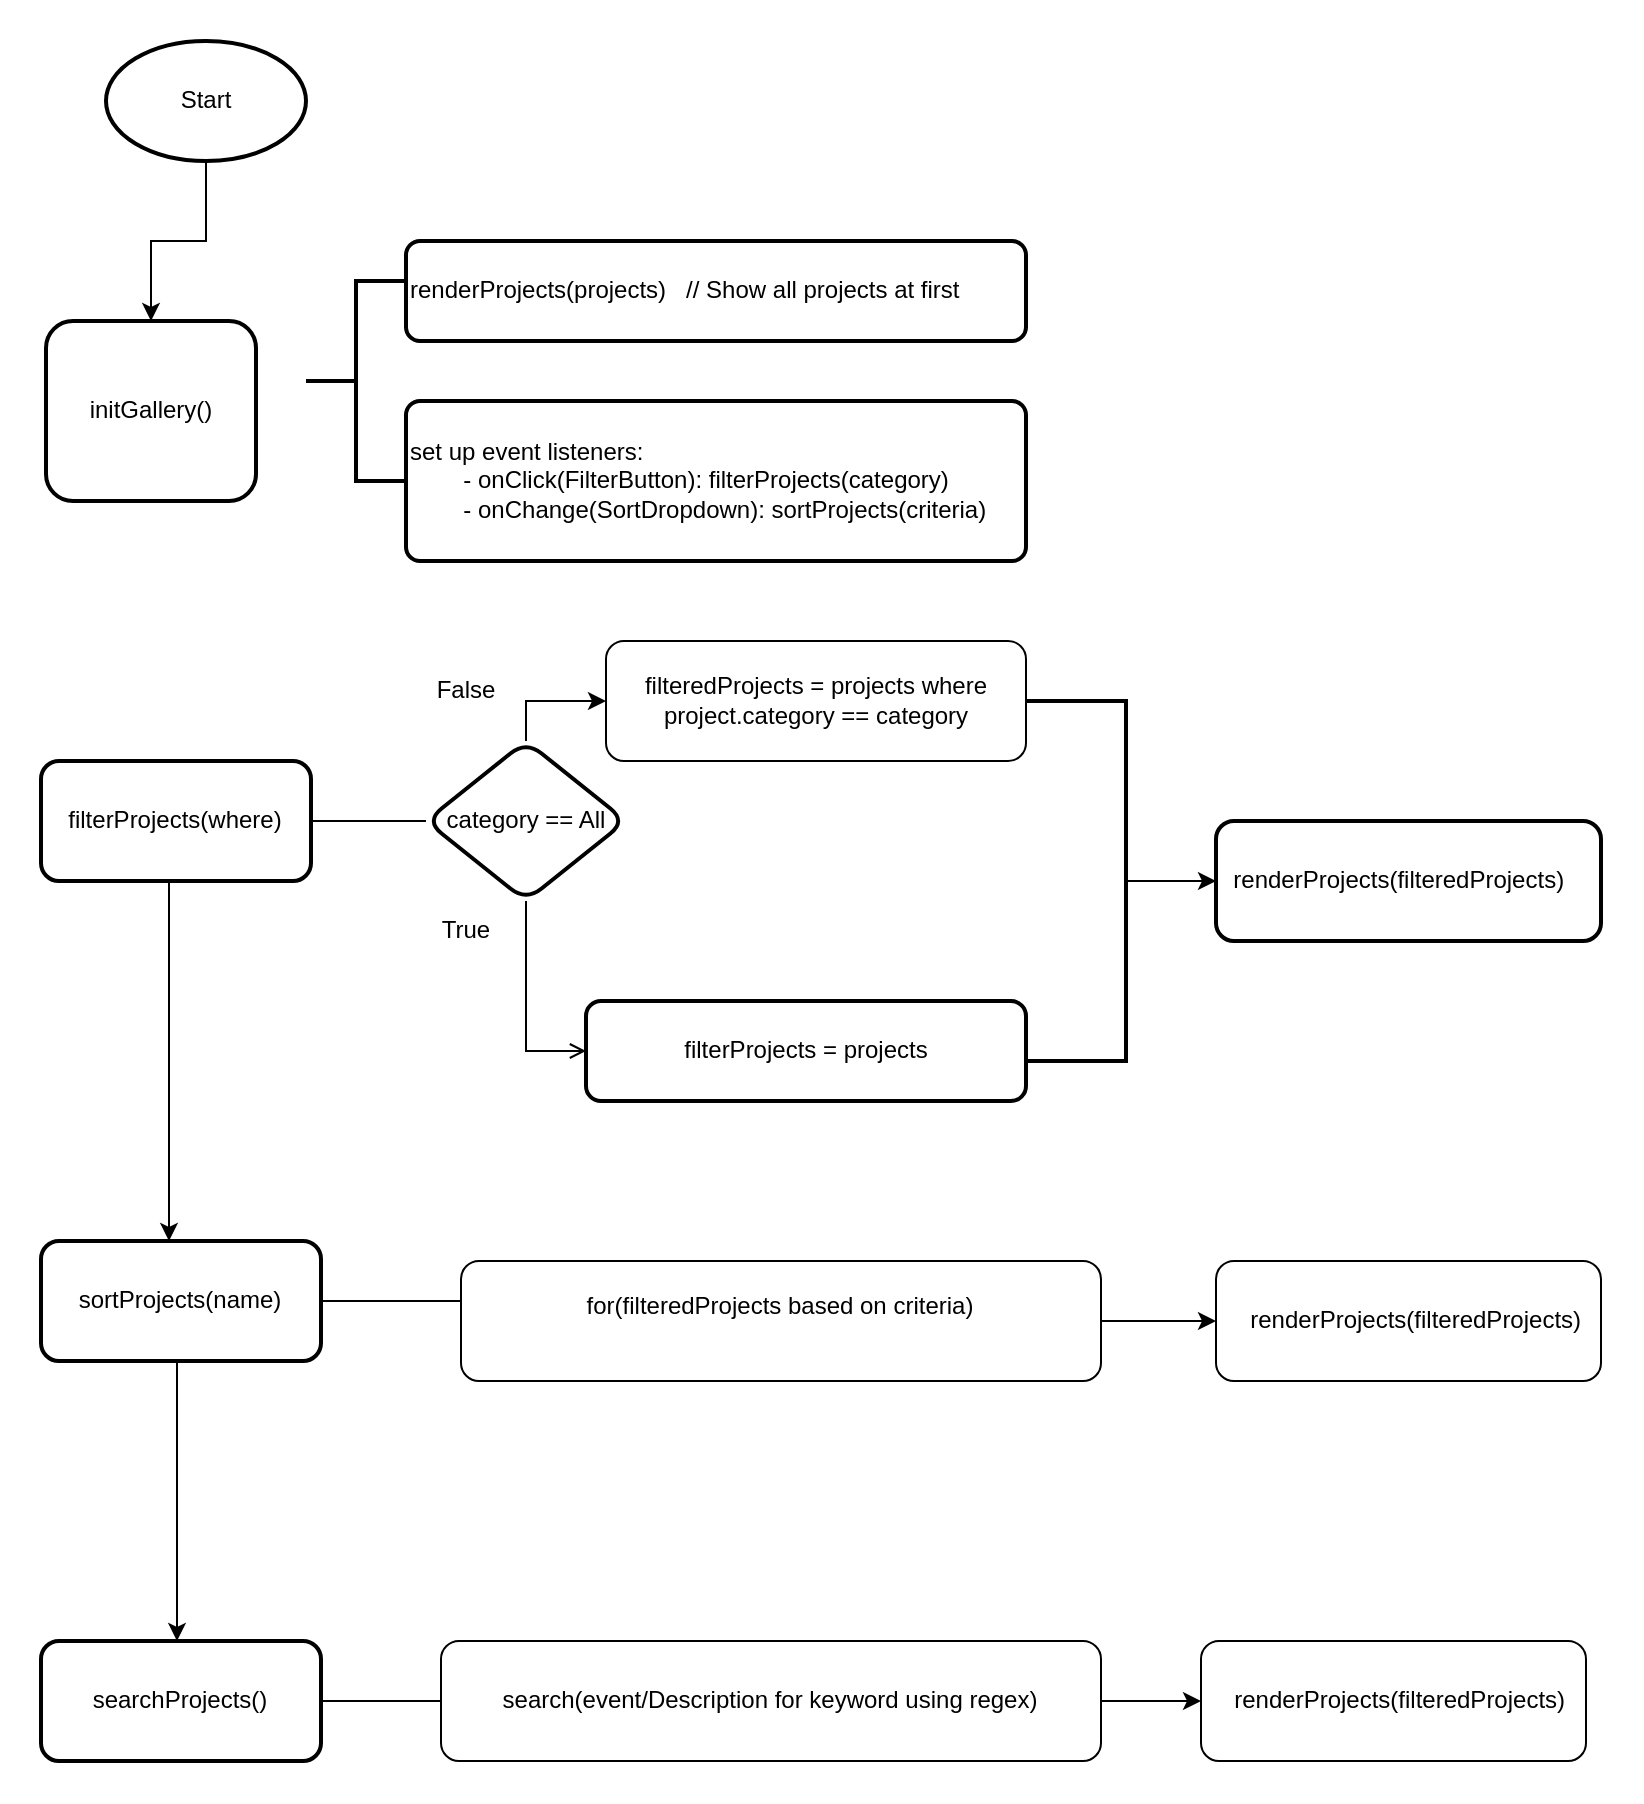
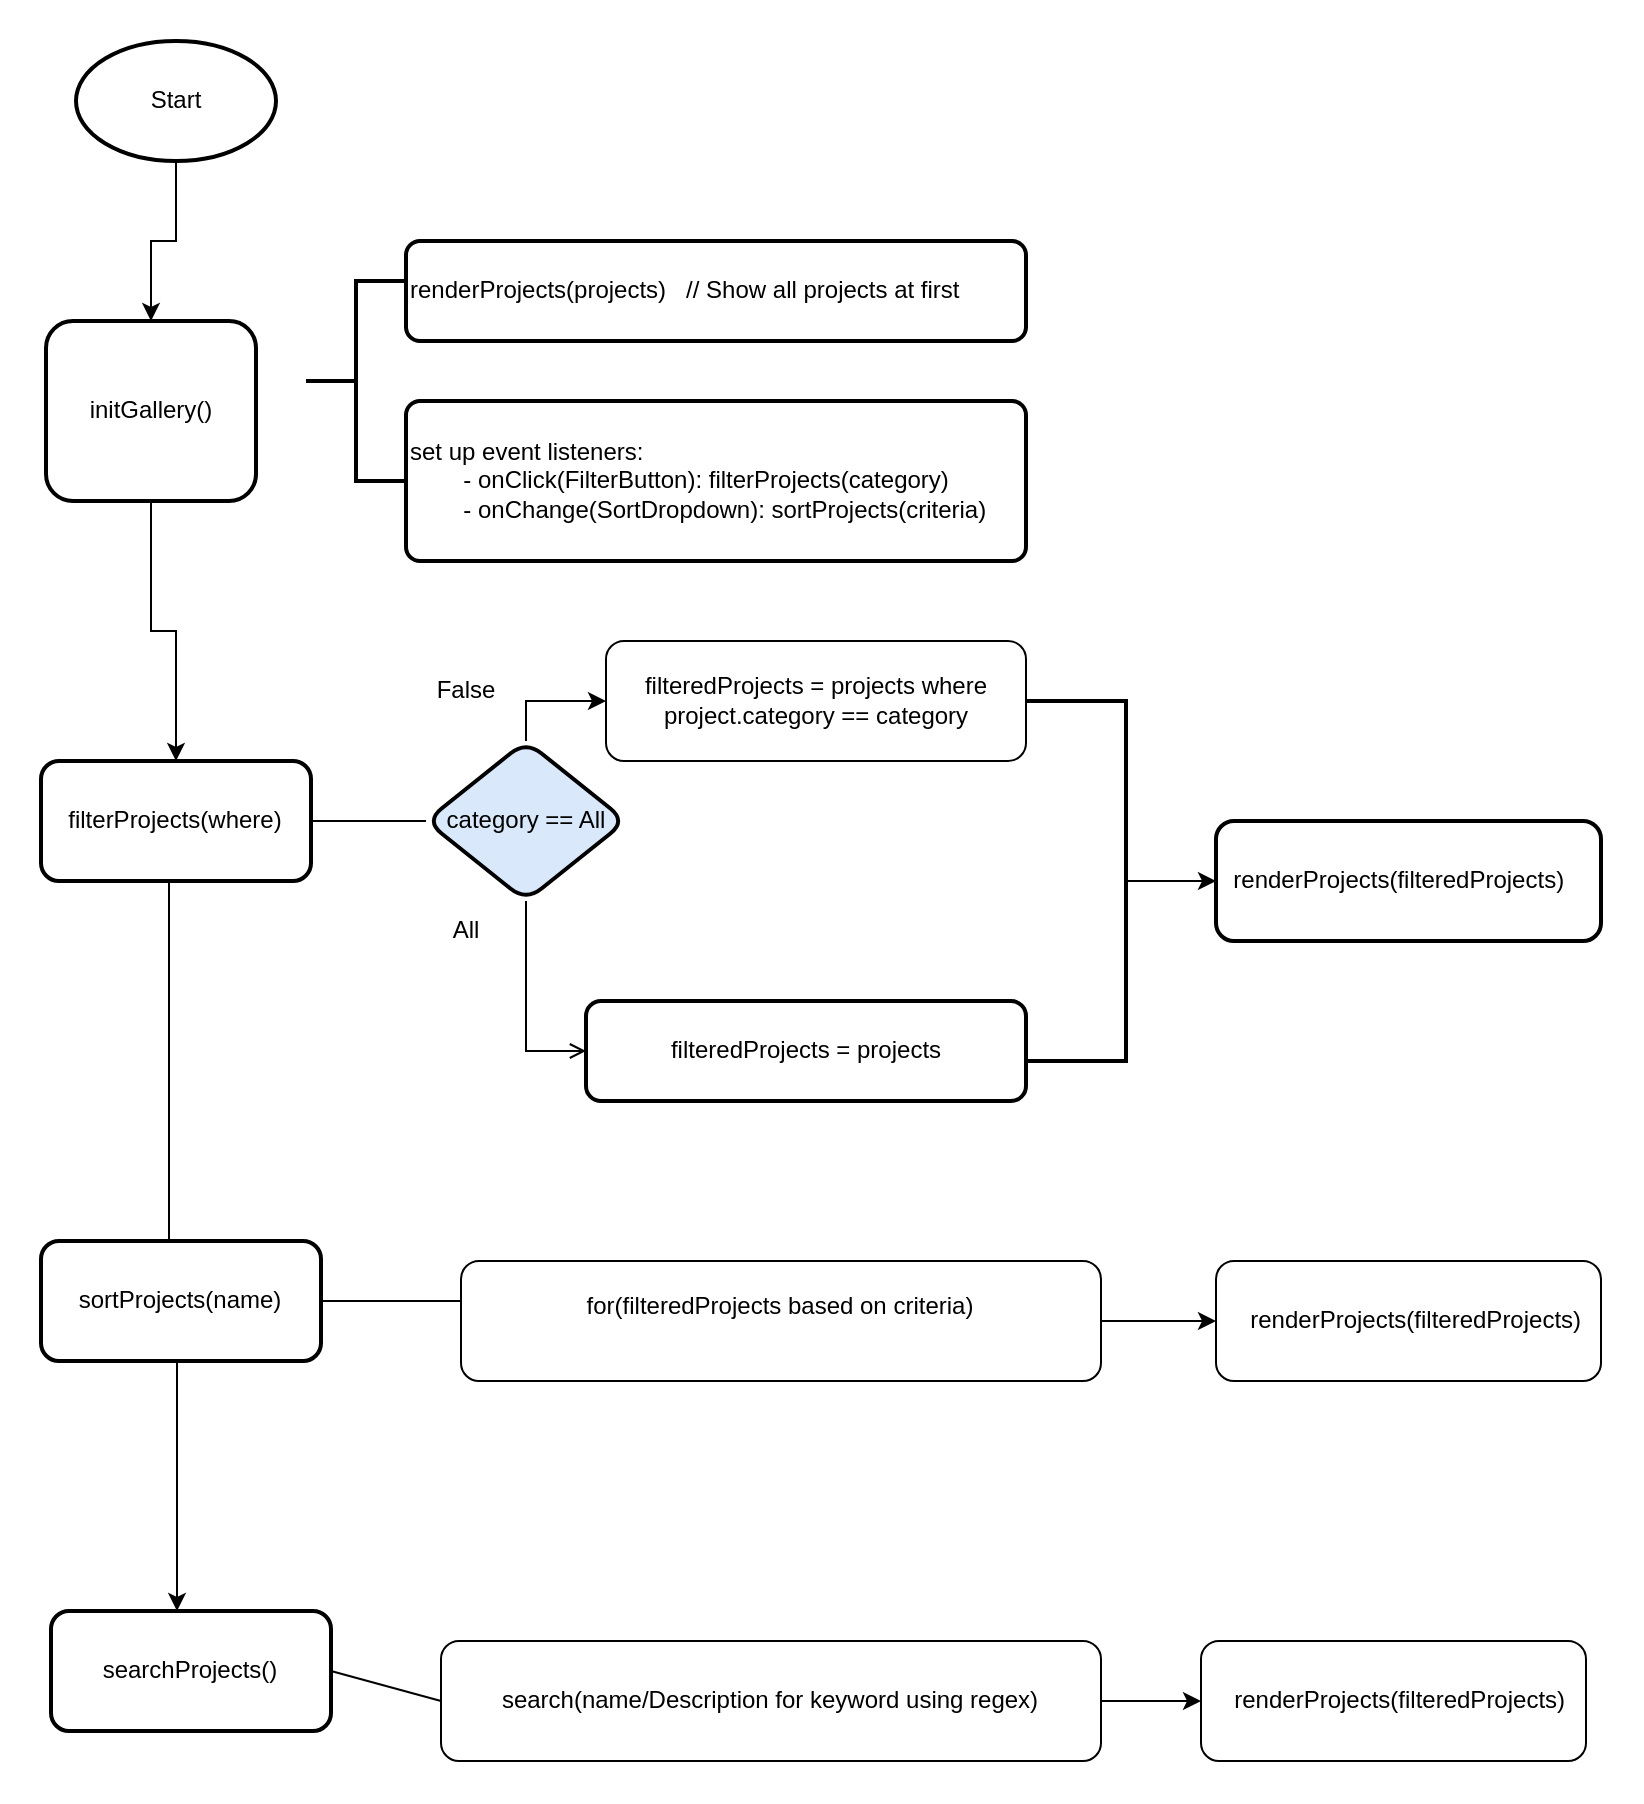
(206, 101) -> (176, 101)
none -> (157, 631)
(526, 821) -> (526, 821)
(467, 931) -> (467, 931)
(807, 1051) -> (807, 1051)
(169, 1226) -> (169, 1231)
(181, 1701) -> (191, 1671)
(771, 1701) -> (771, 1701)
